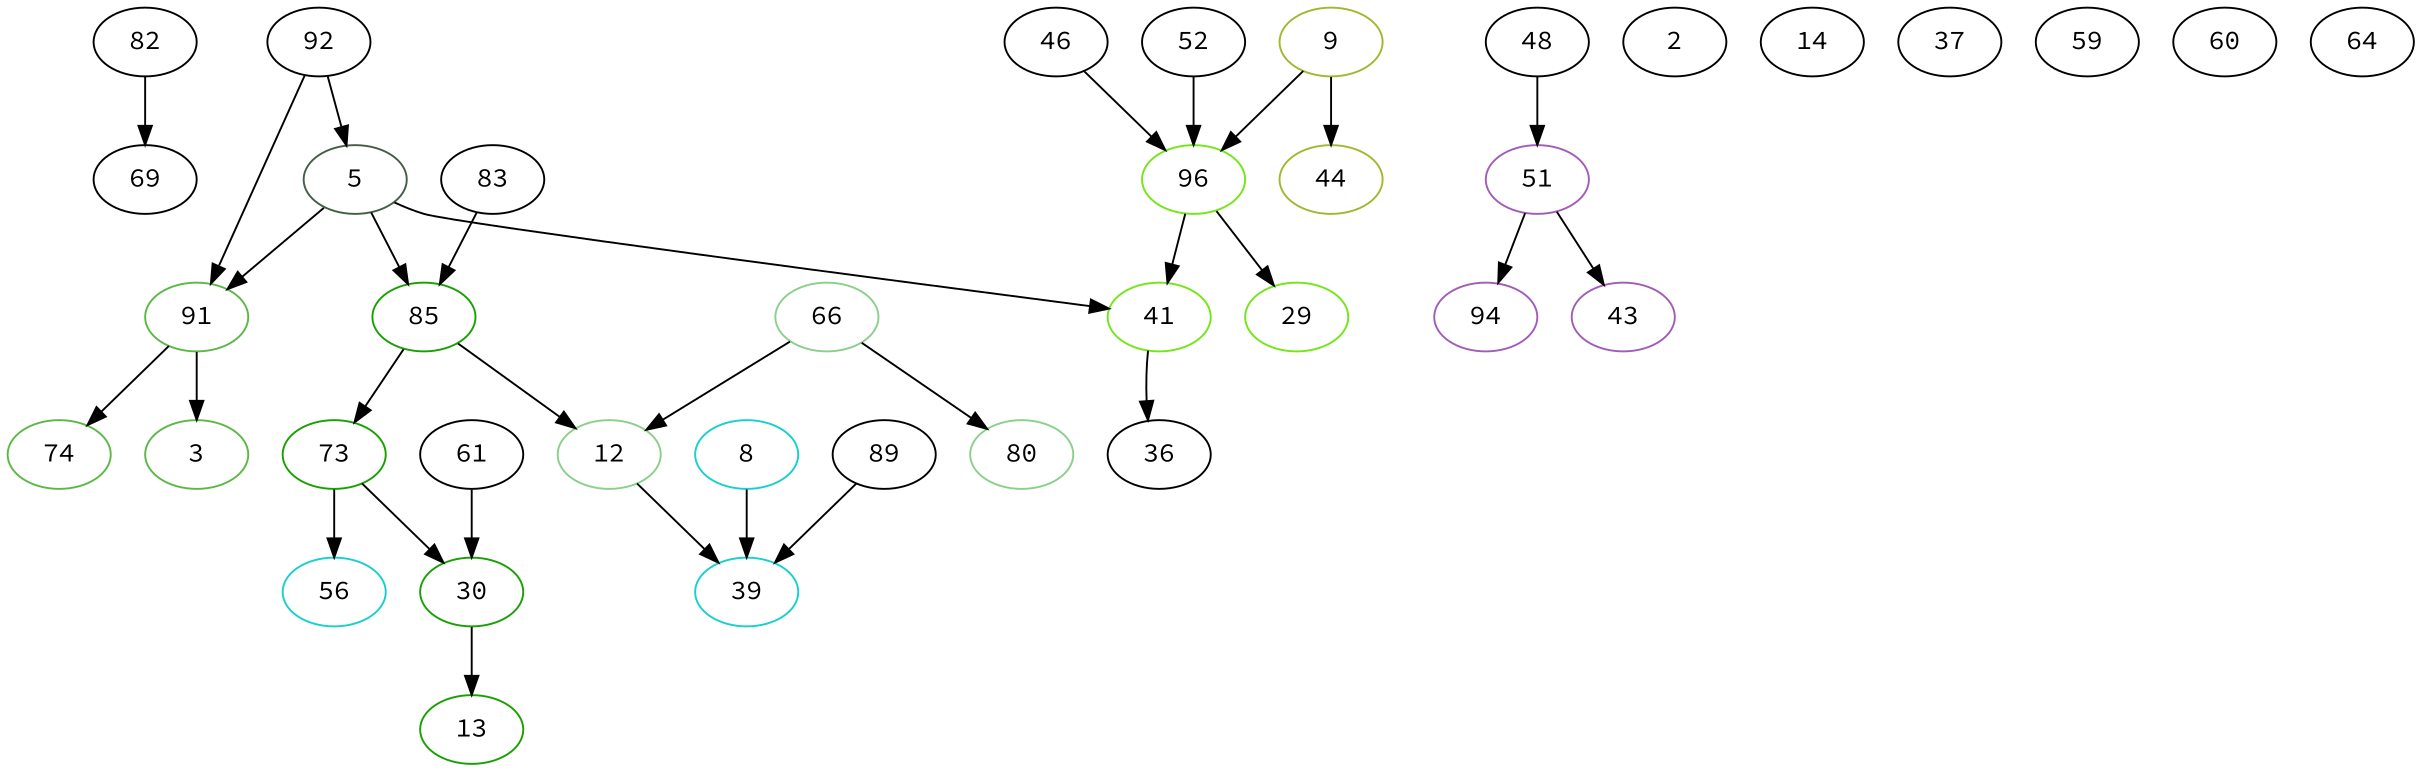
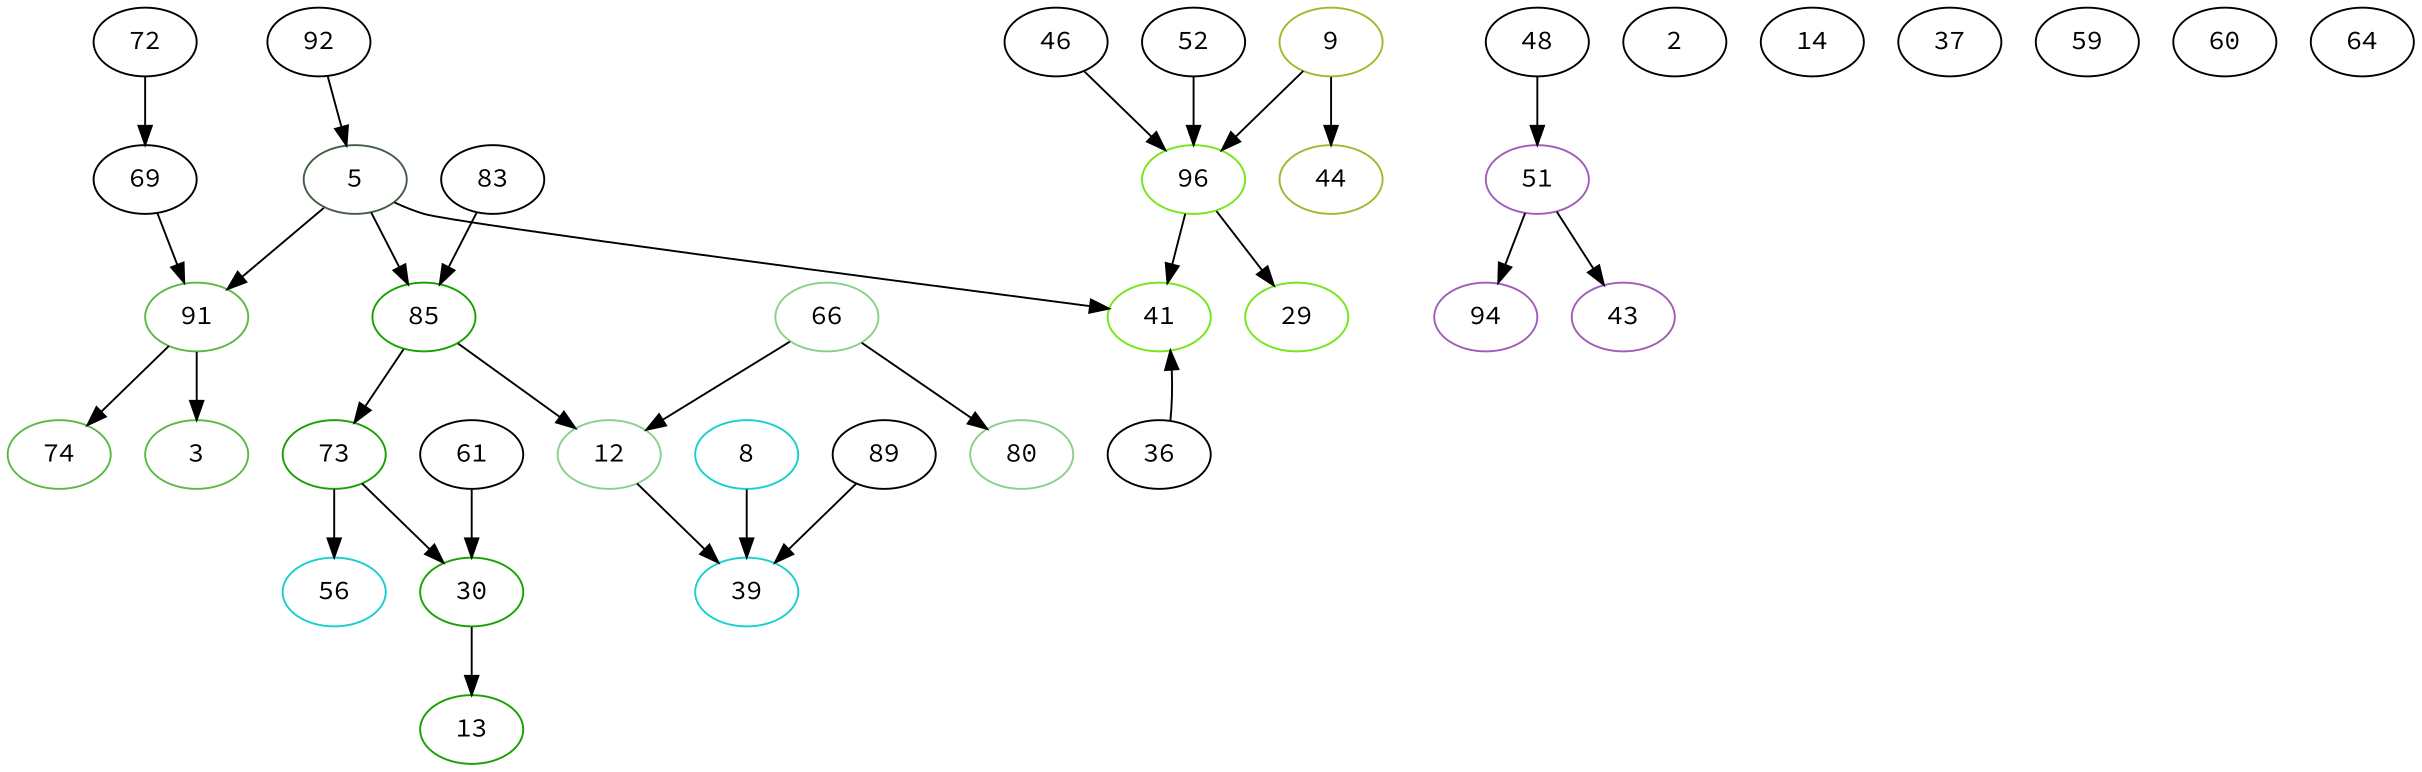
(145, 42) -> (145, 42)
(262, 171) -> (167, 239)
(1146, 376) -> (1172, 395)
